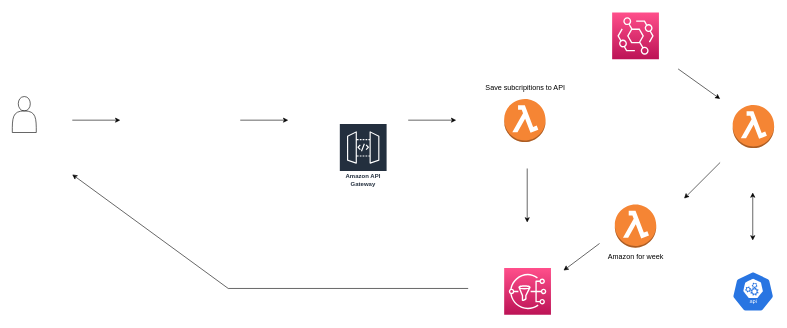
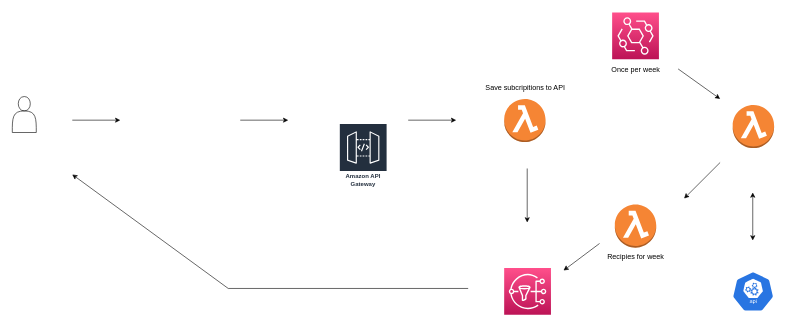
none -> (636, 69)
(636, 257) -> (636, 257)
